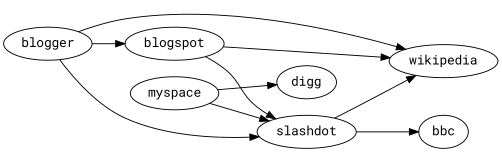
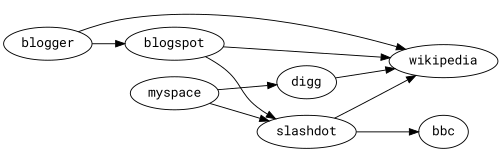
none -> (361, 74)
(143, 125) -> none
